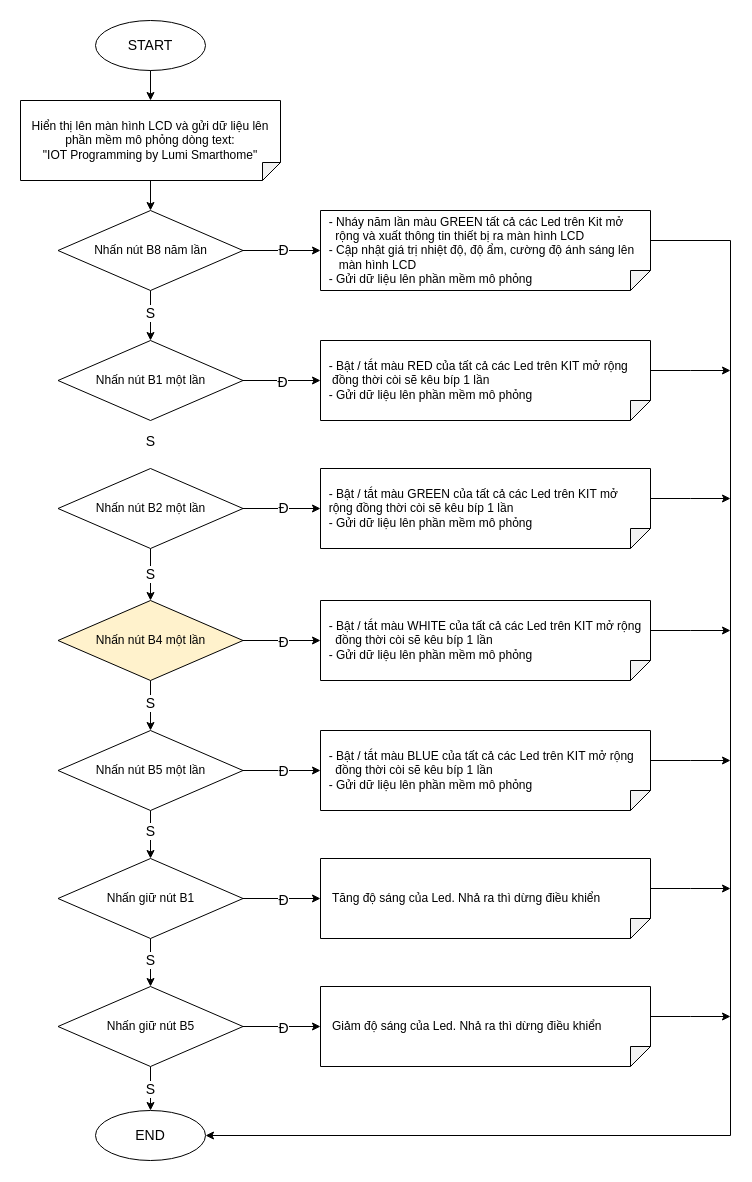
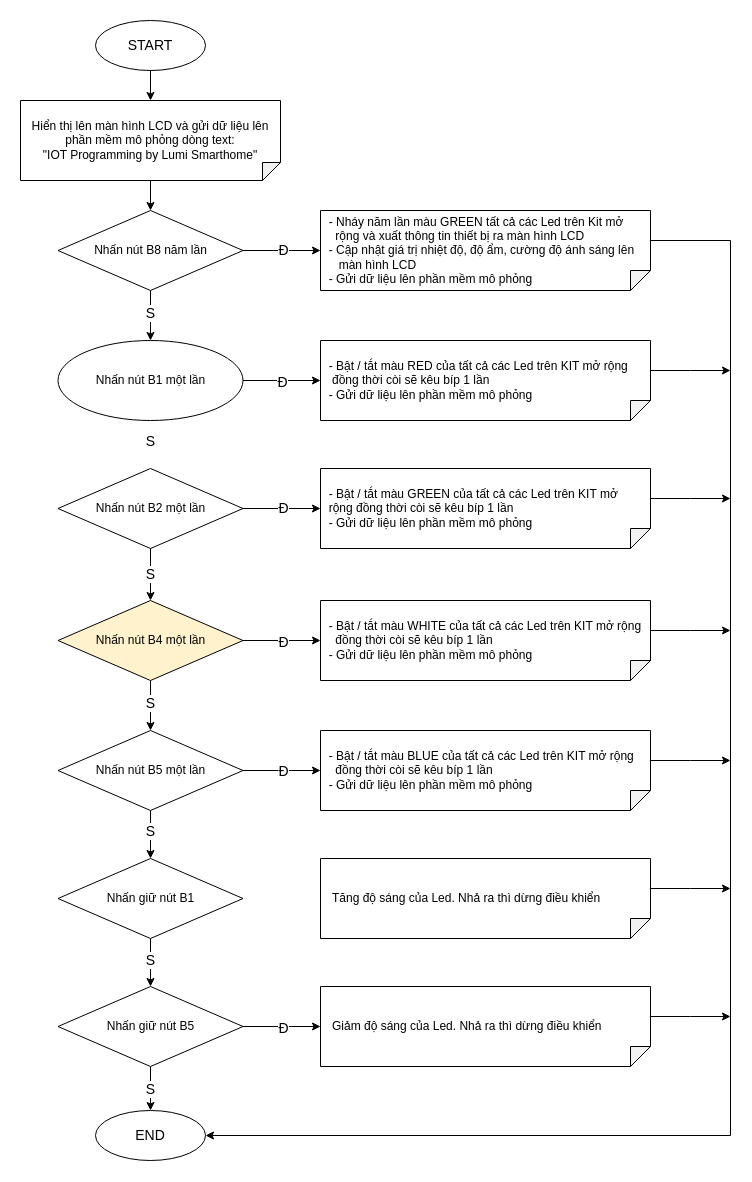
(151, 381) -> (151, 381)
(278, 899) -> none
